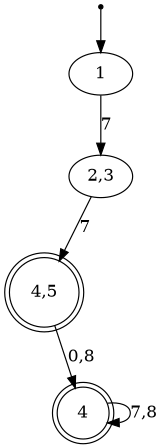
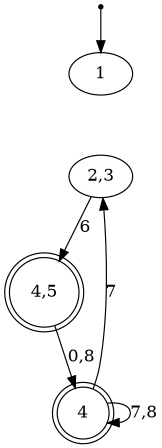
(101, 119) -> (106, 300)
(85, 228) -> (85, 228)
